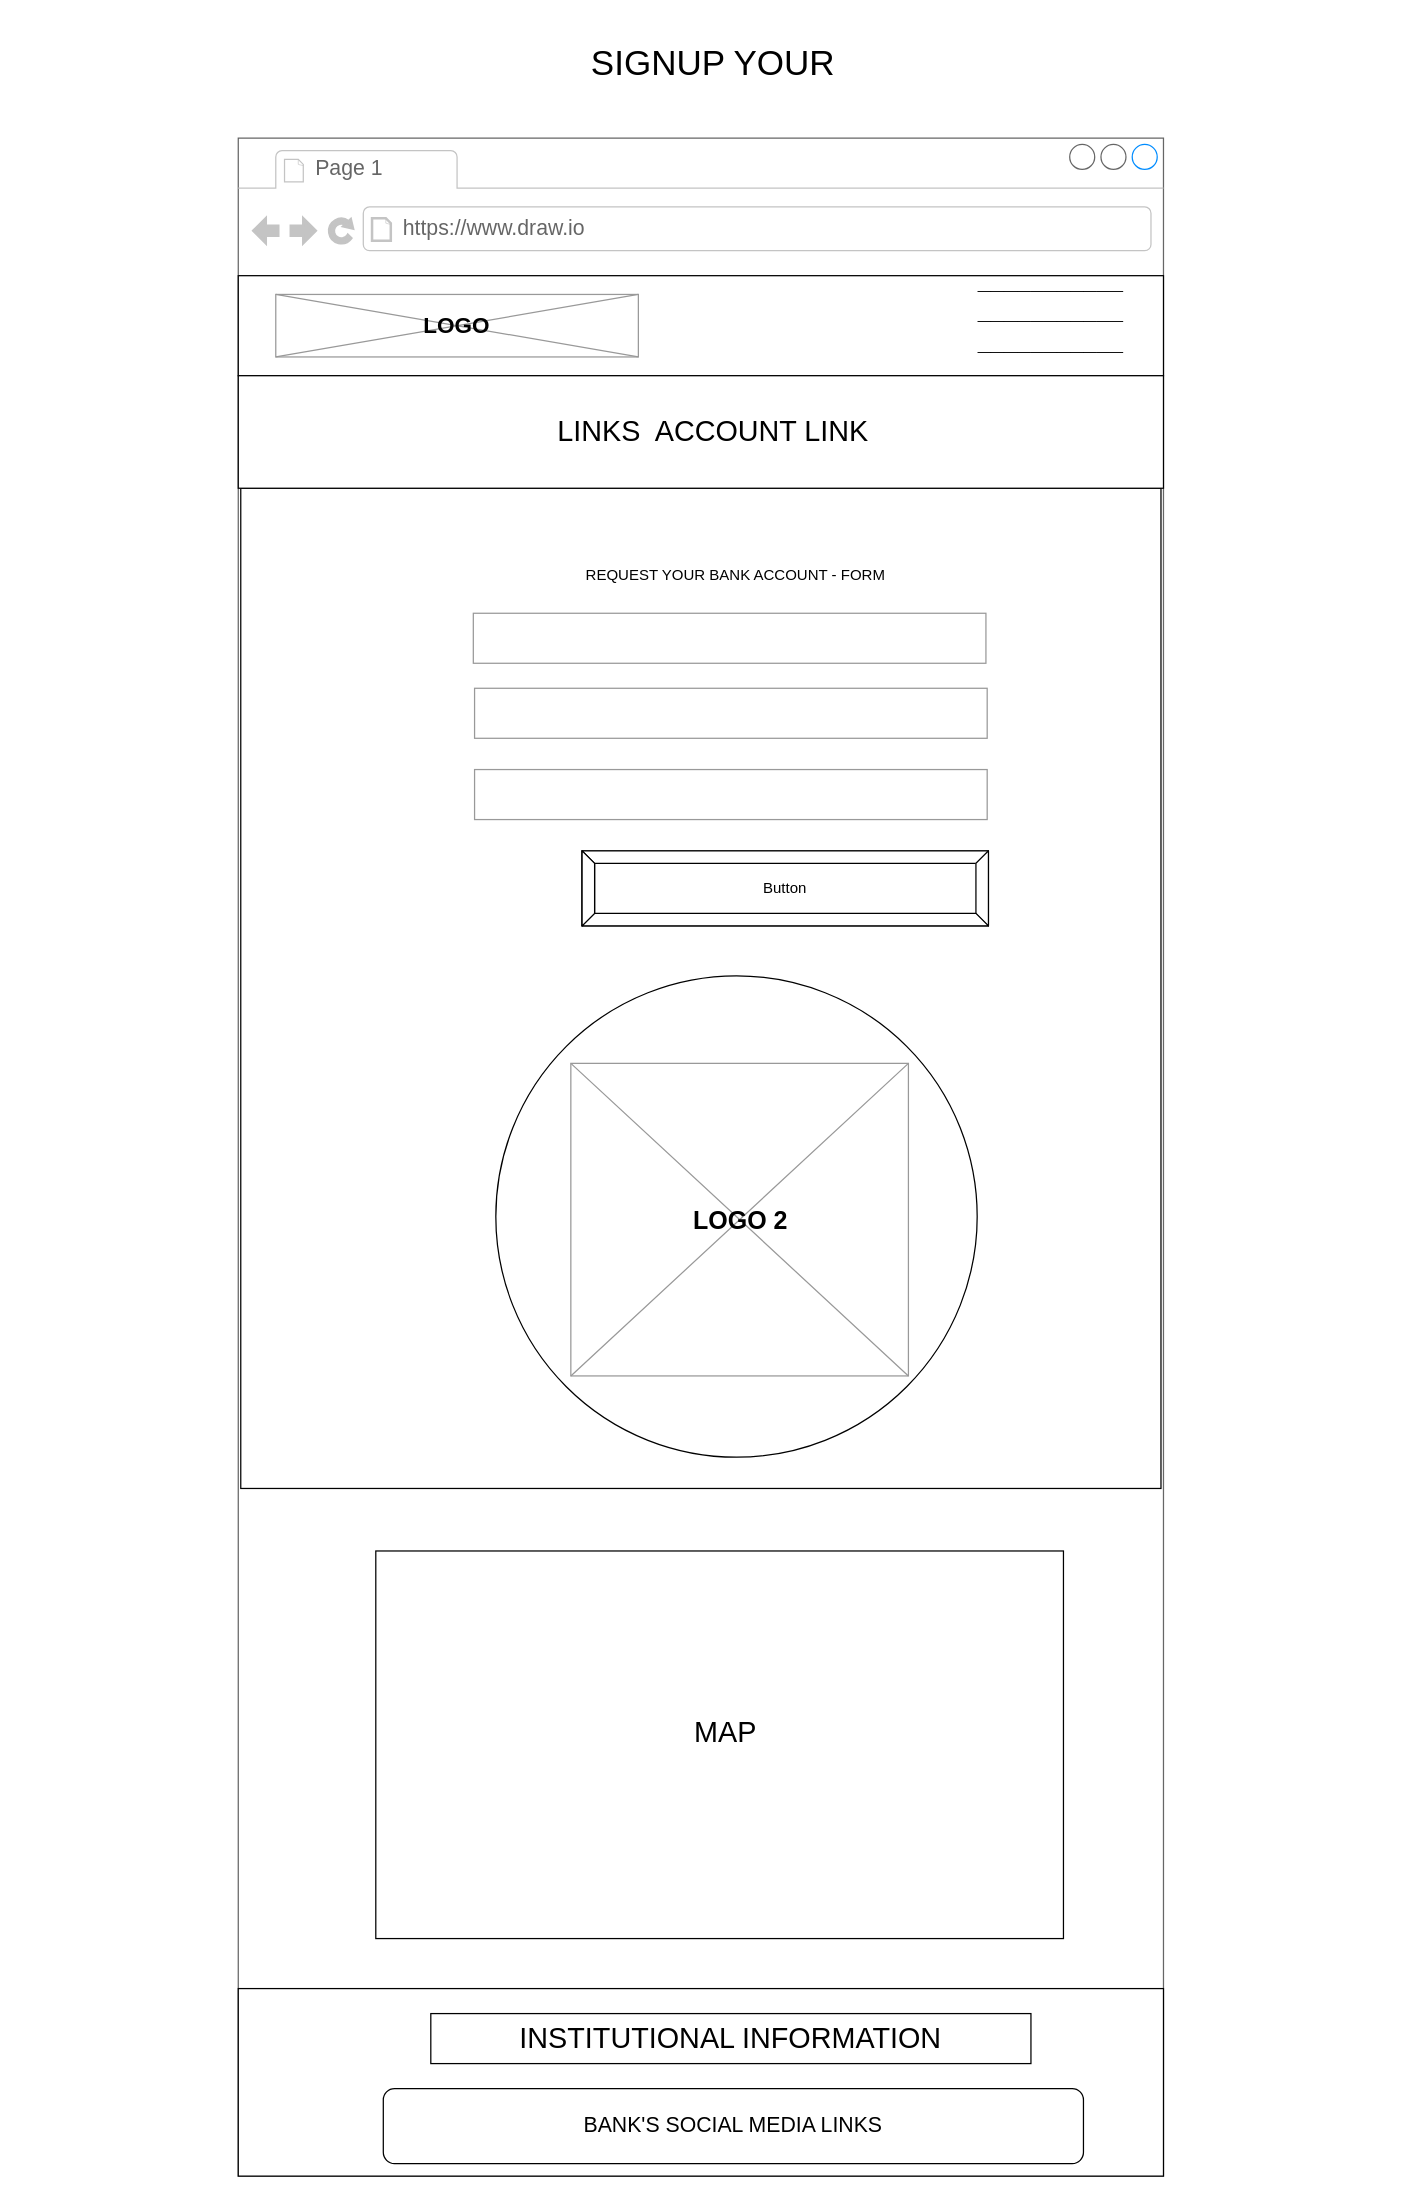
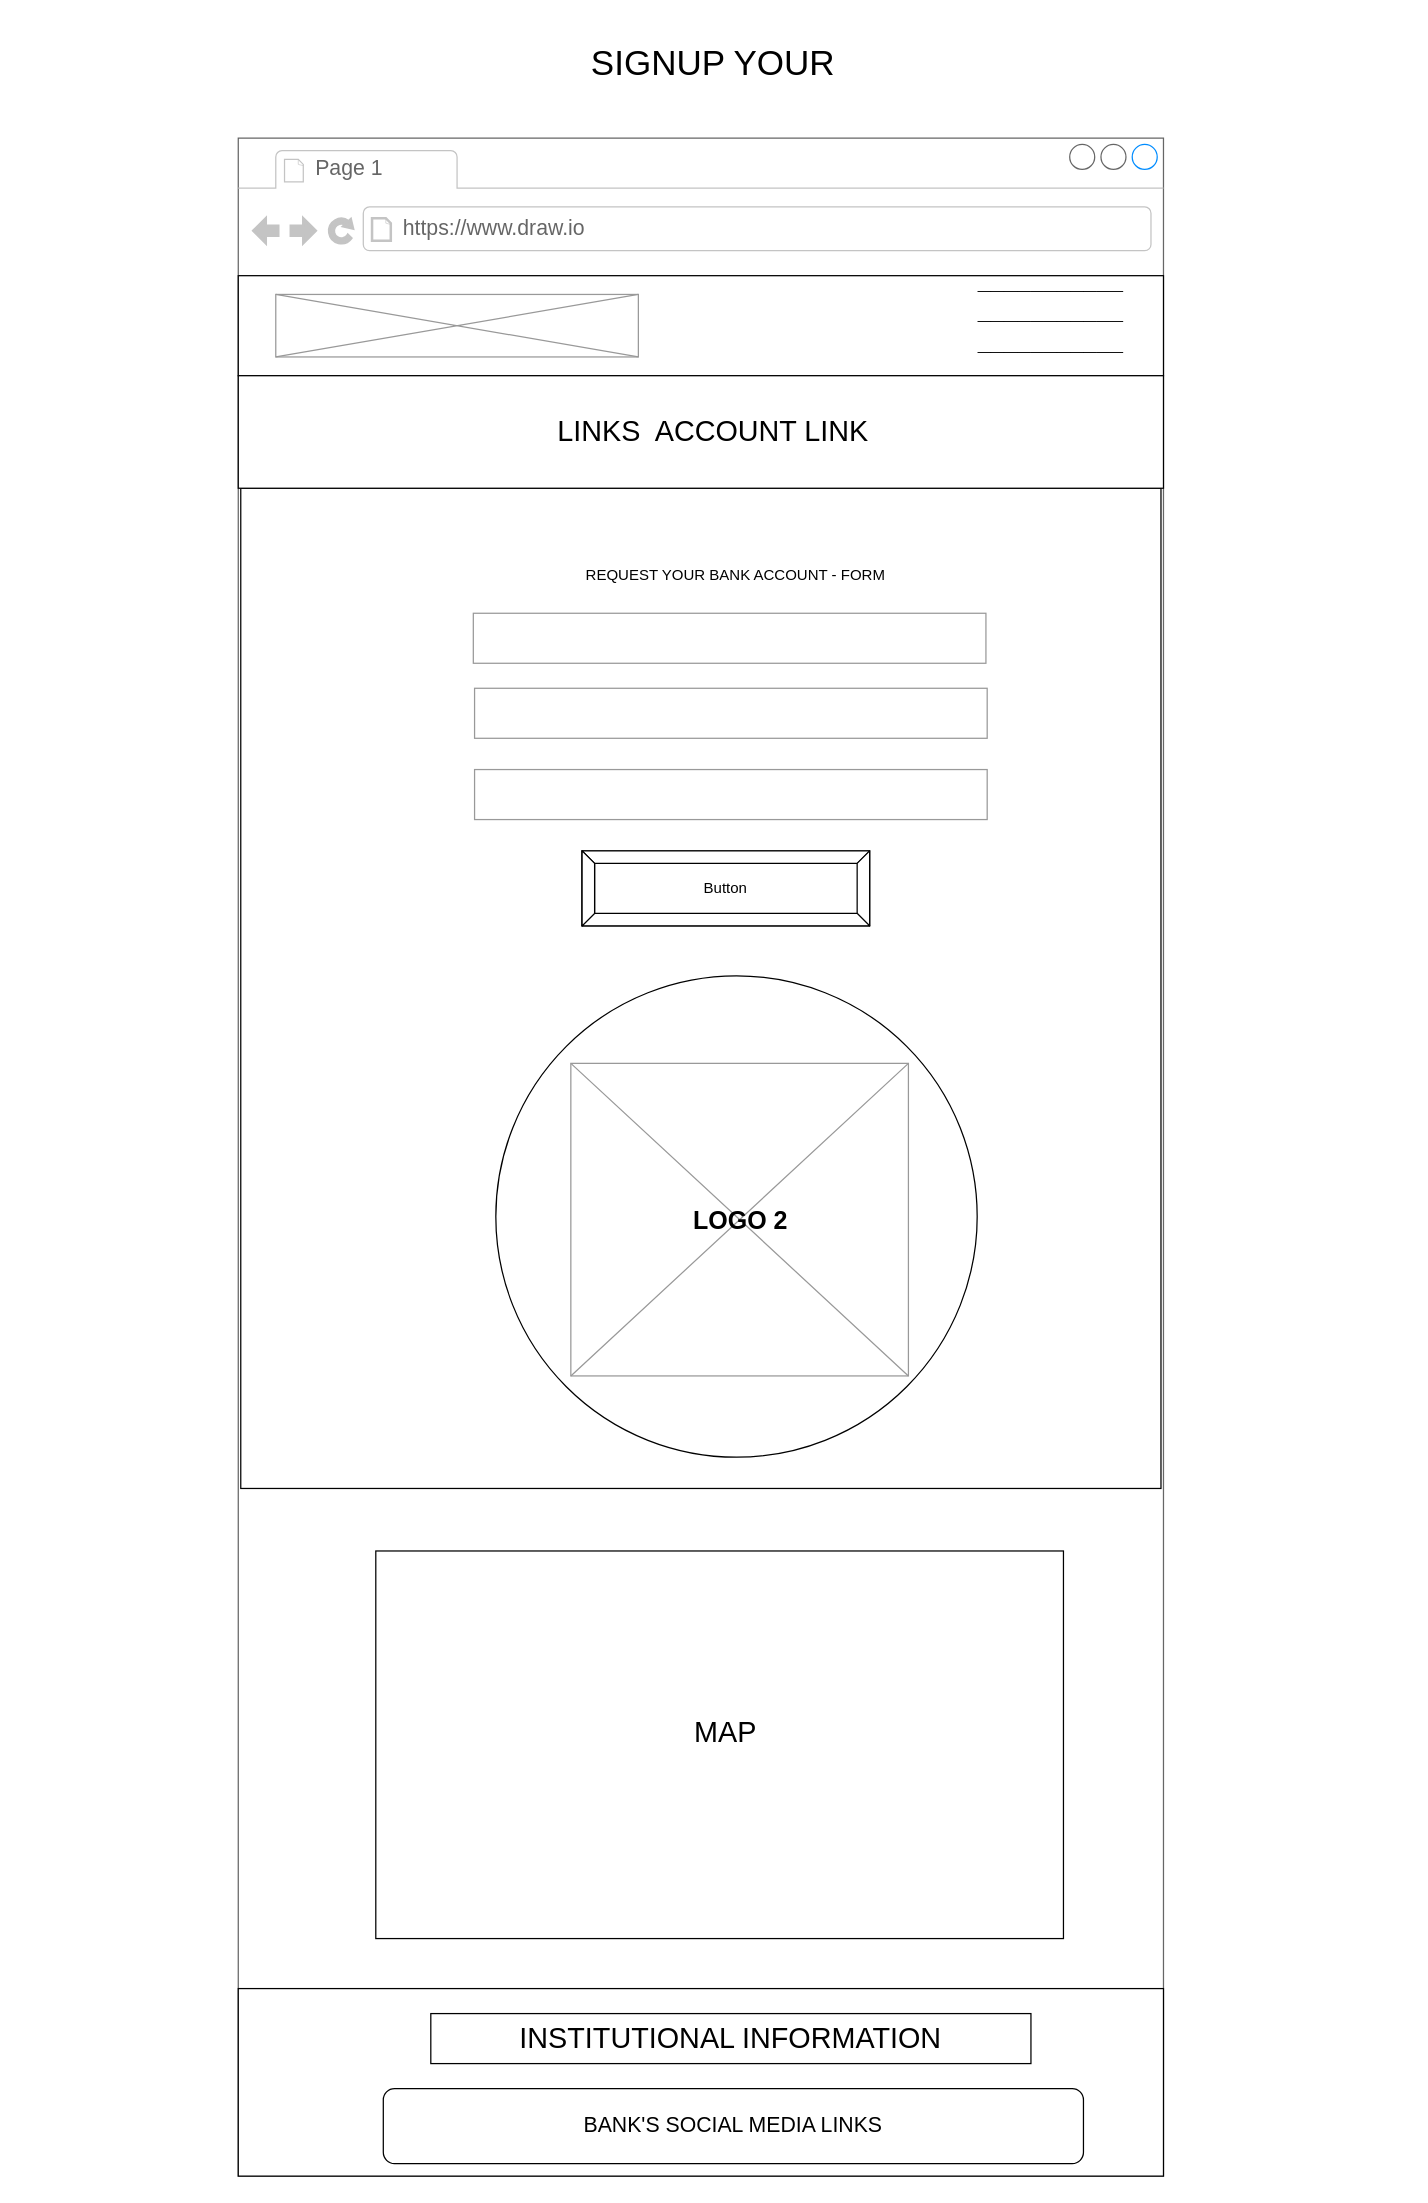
(457, 326) -> none
(785, 888) -> (726, 888)
